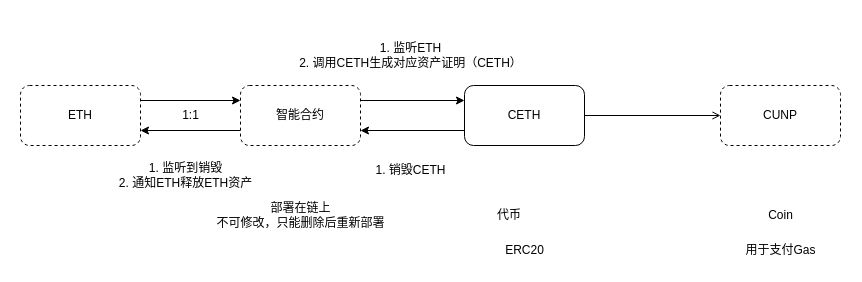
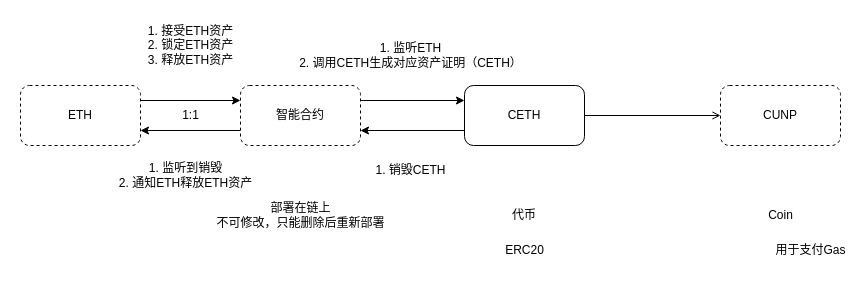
none -> (191, 46)
(510, 216) -> (525, 216)
(781, 250) -> (811, 250)
